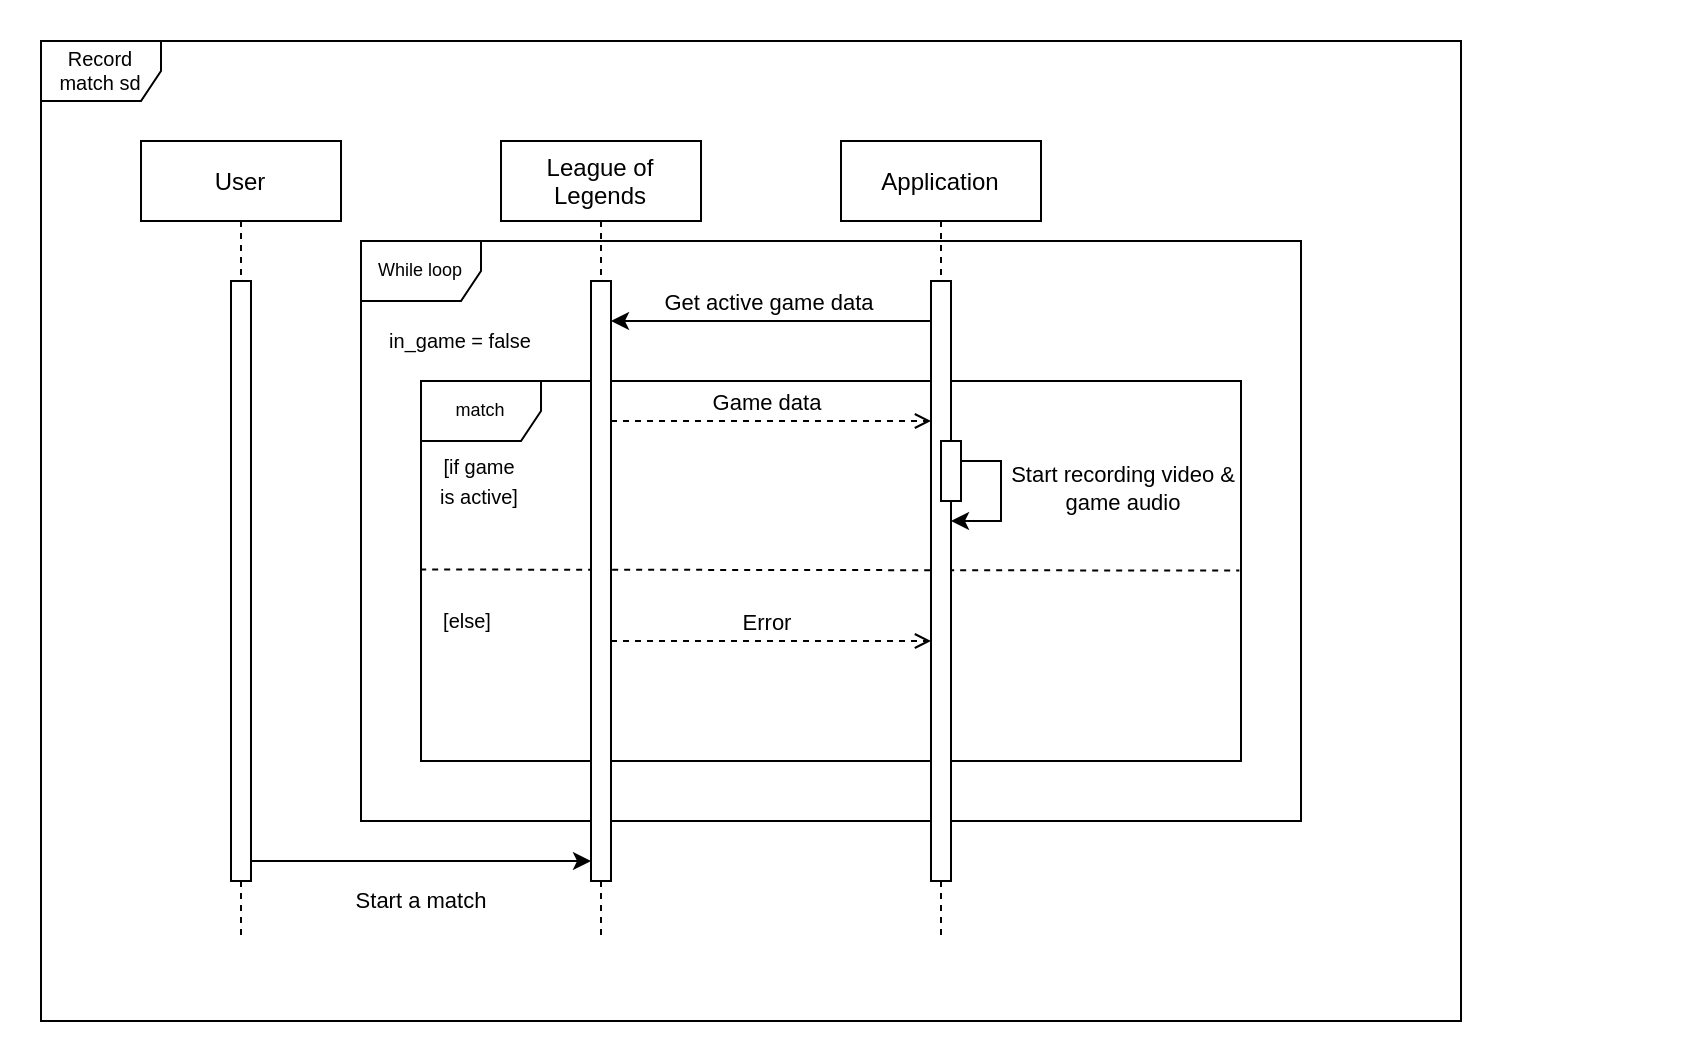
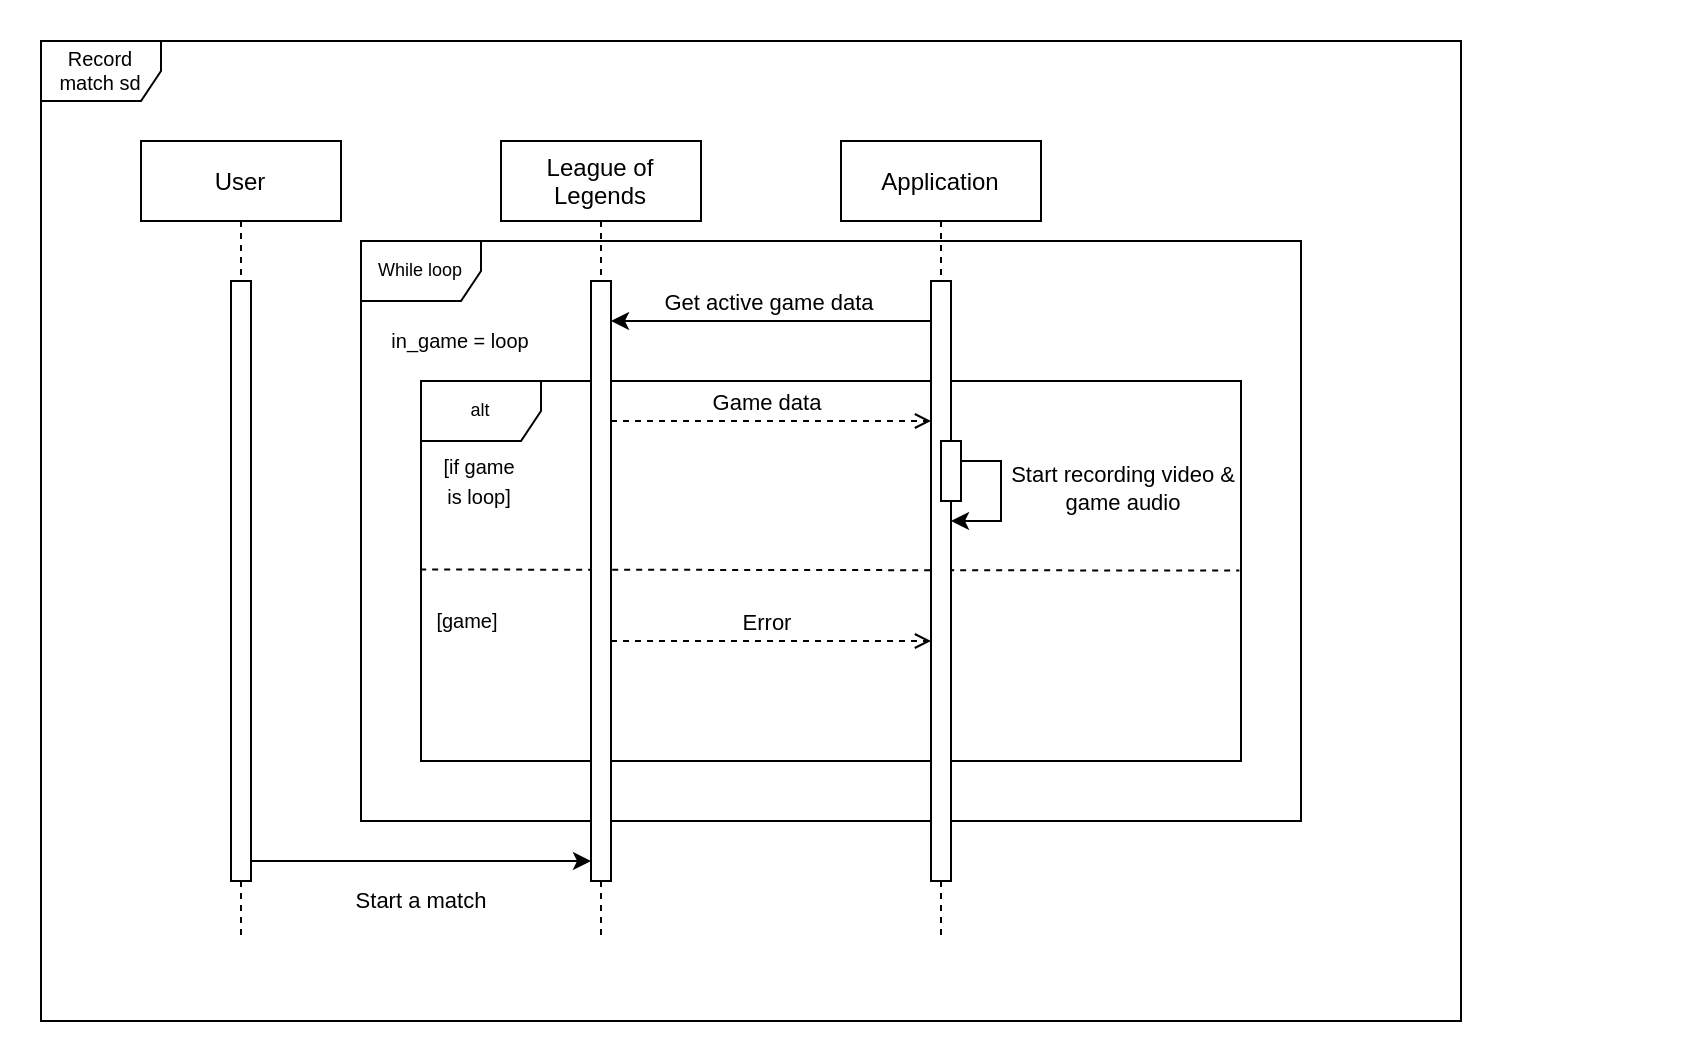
(461, 341) -> (461, 341)
(481, 411) -> (481, 411)
(480, 481) -> (480, 481)
(468, 621) -> (468, 621)
